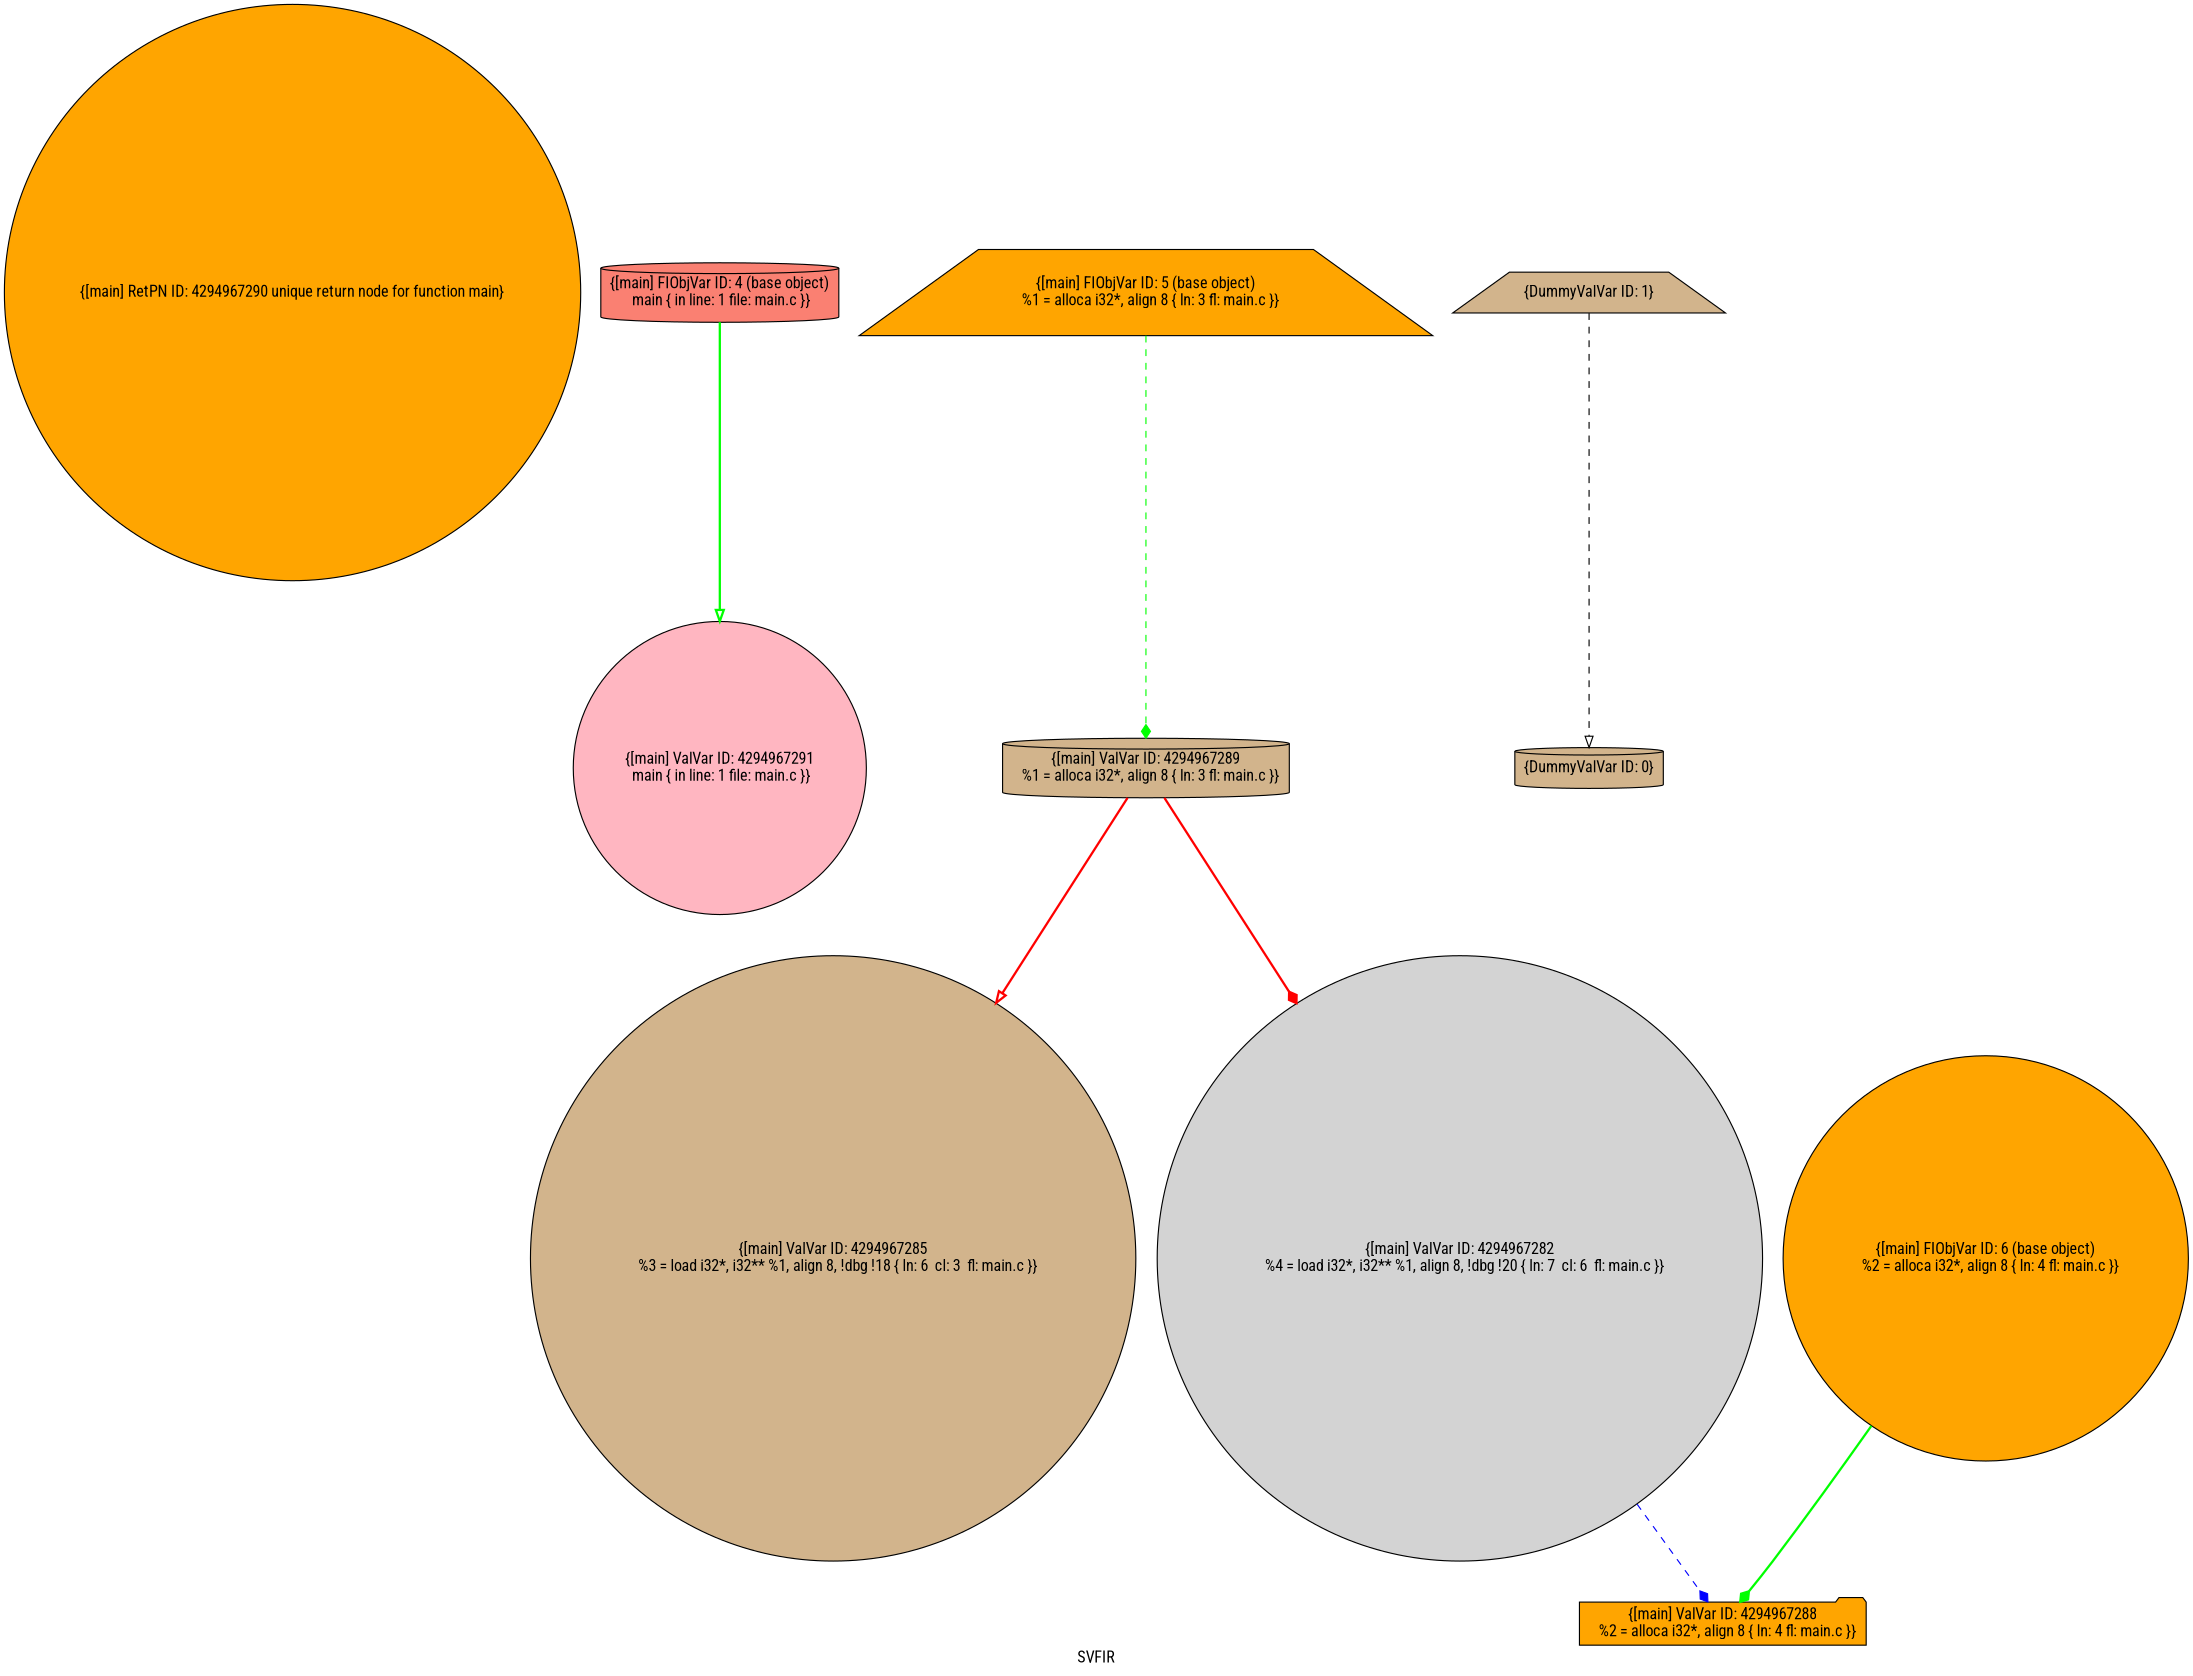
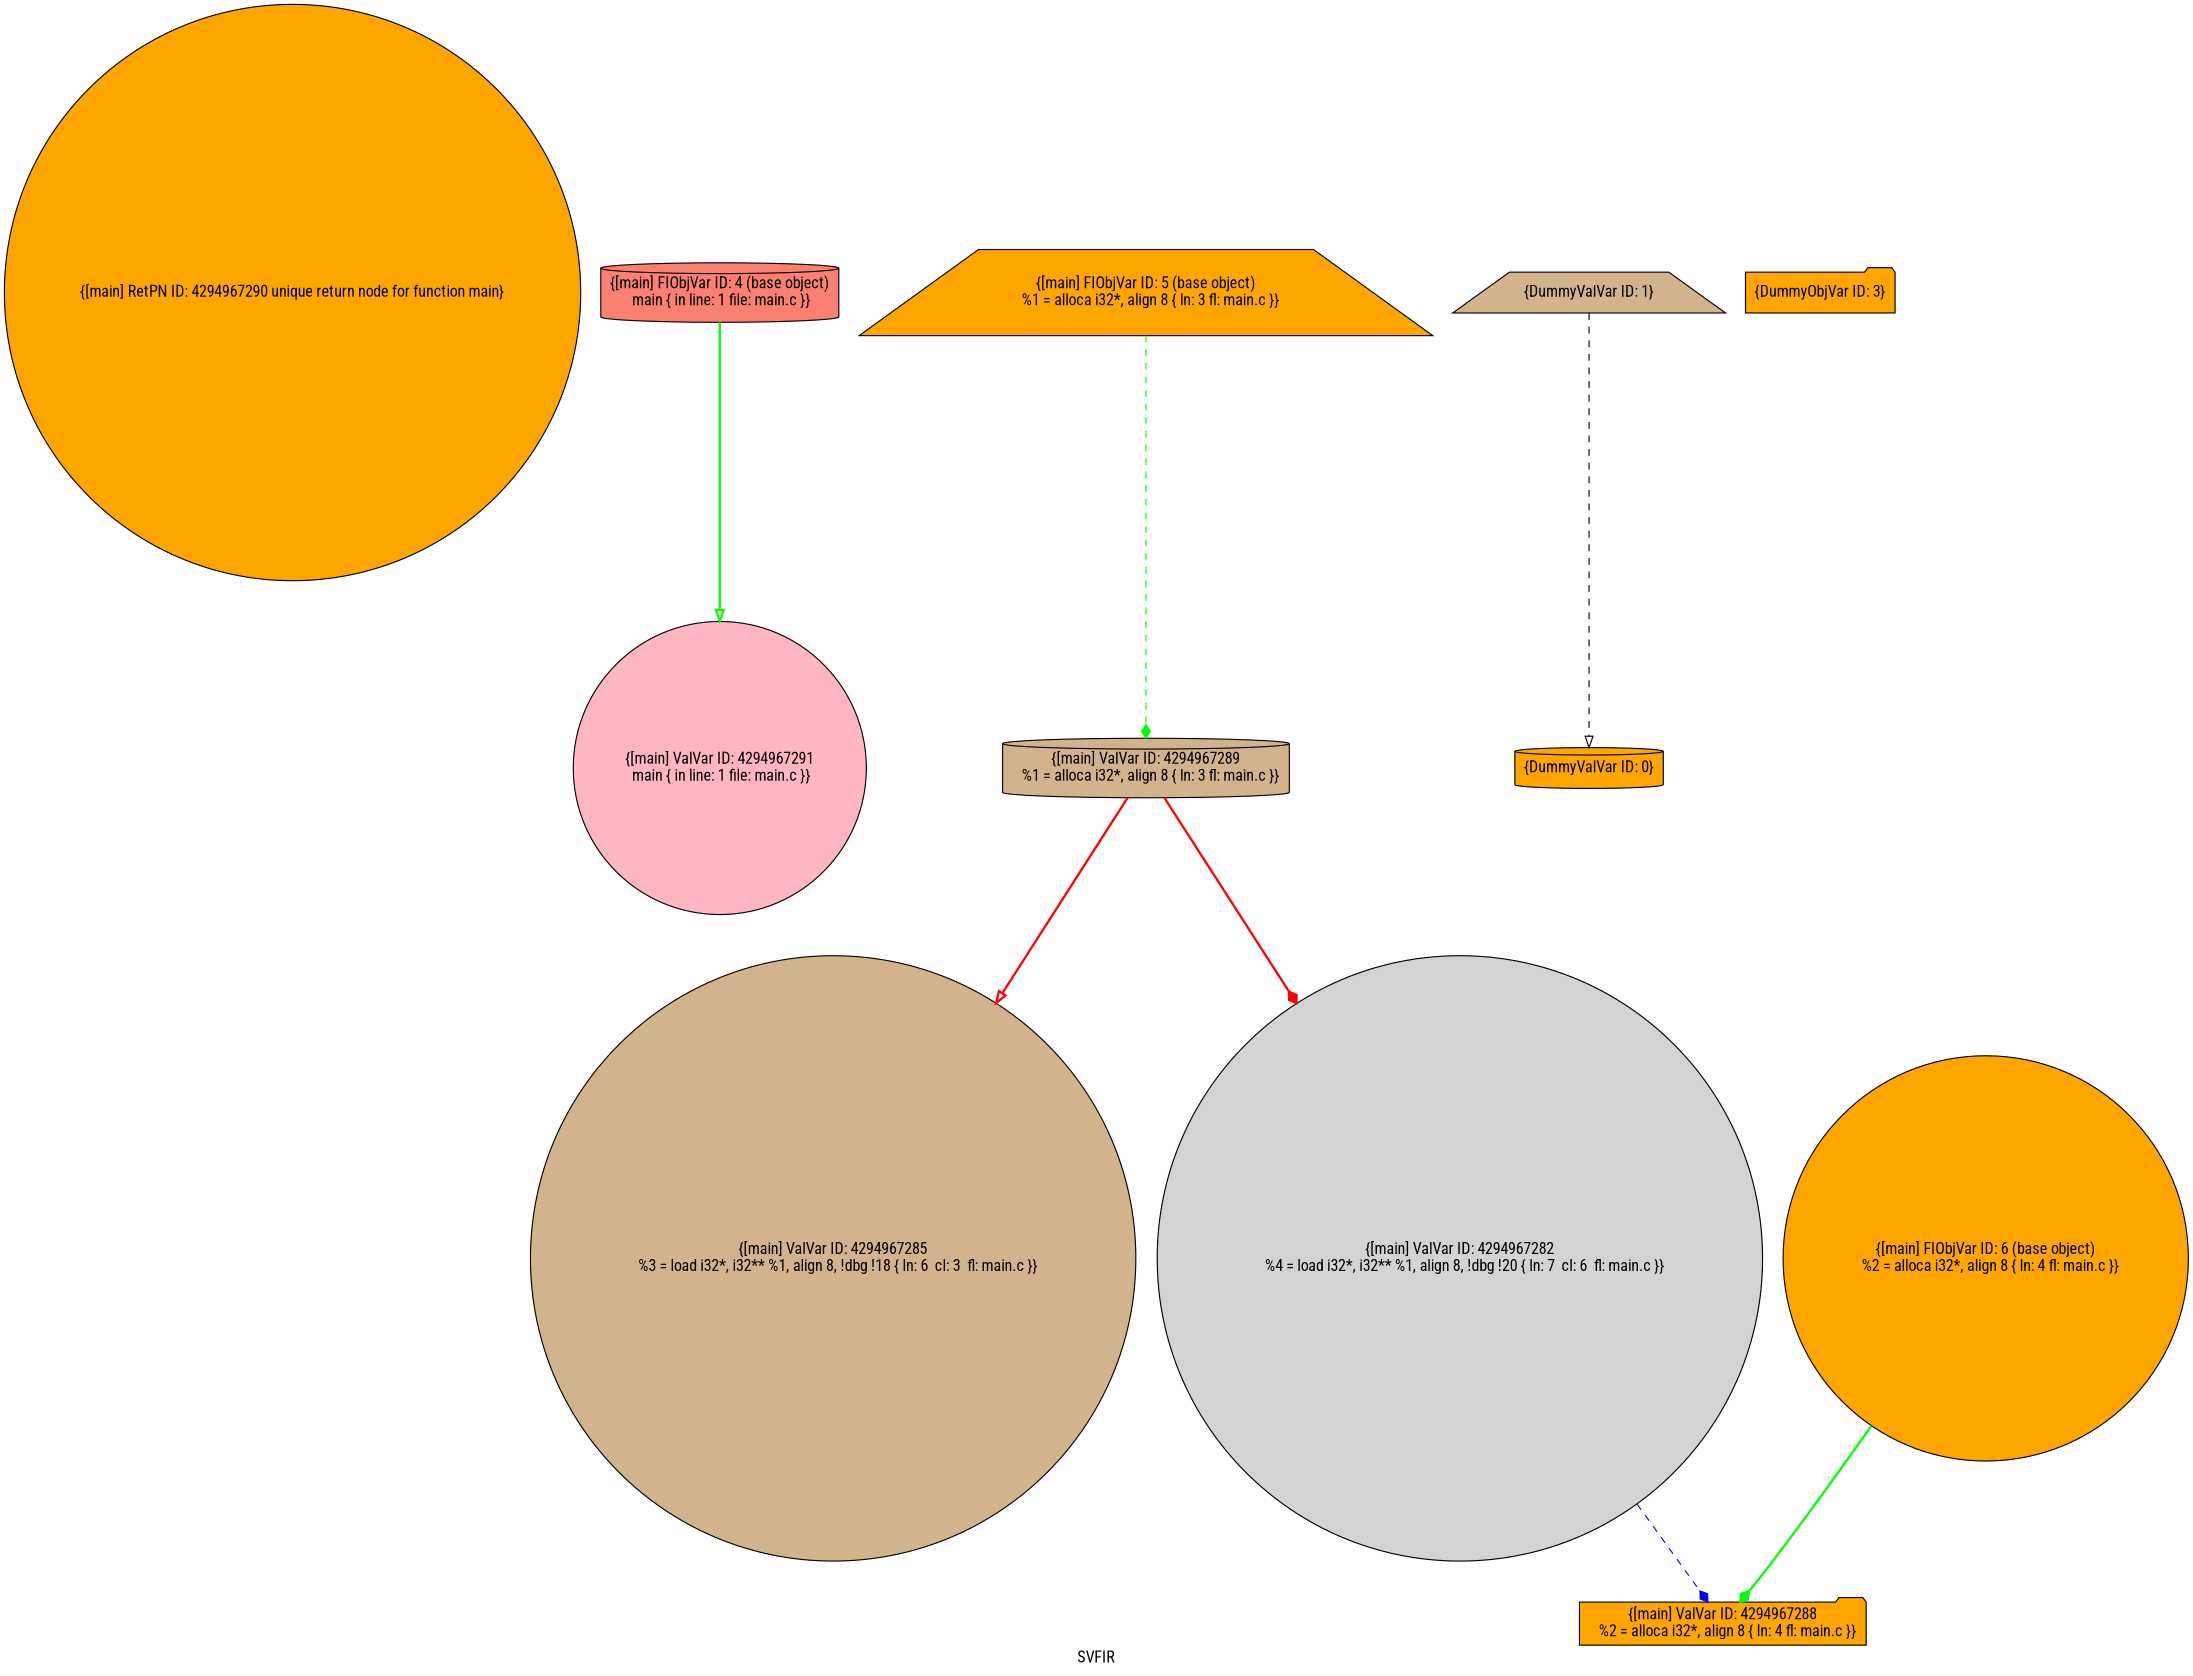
none -> (1820, 293)
(1589, 768) -> (1589, 768)
